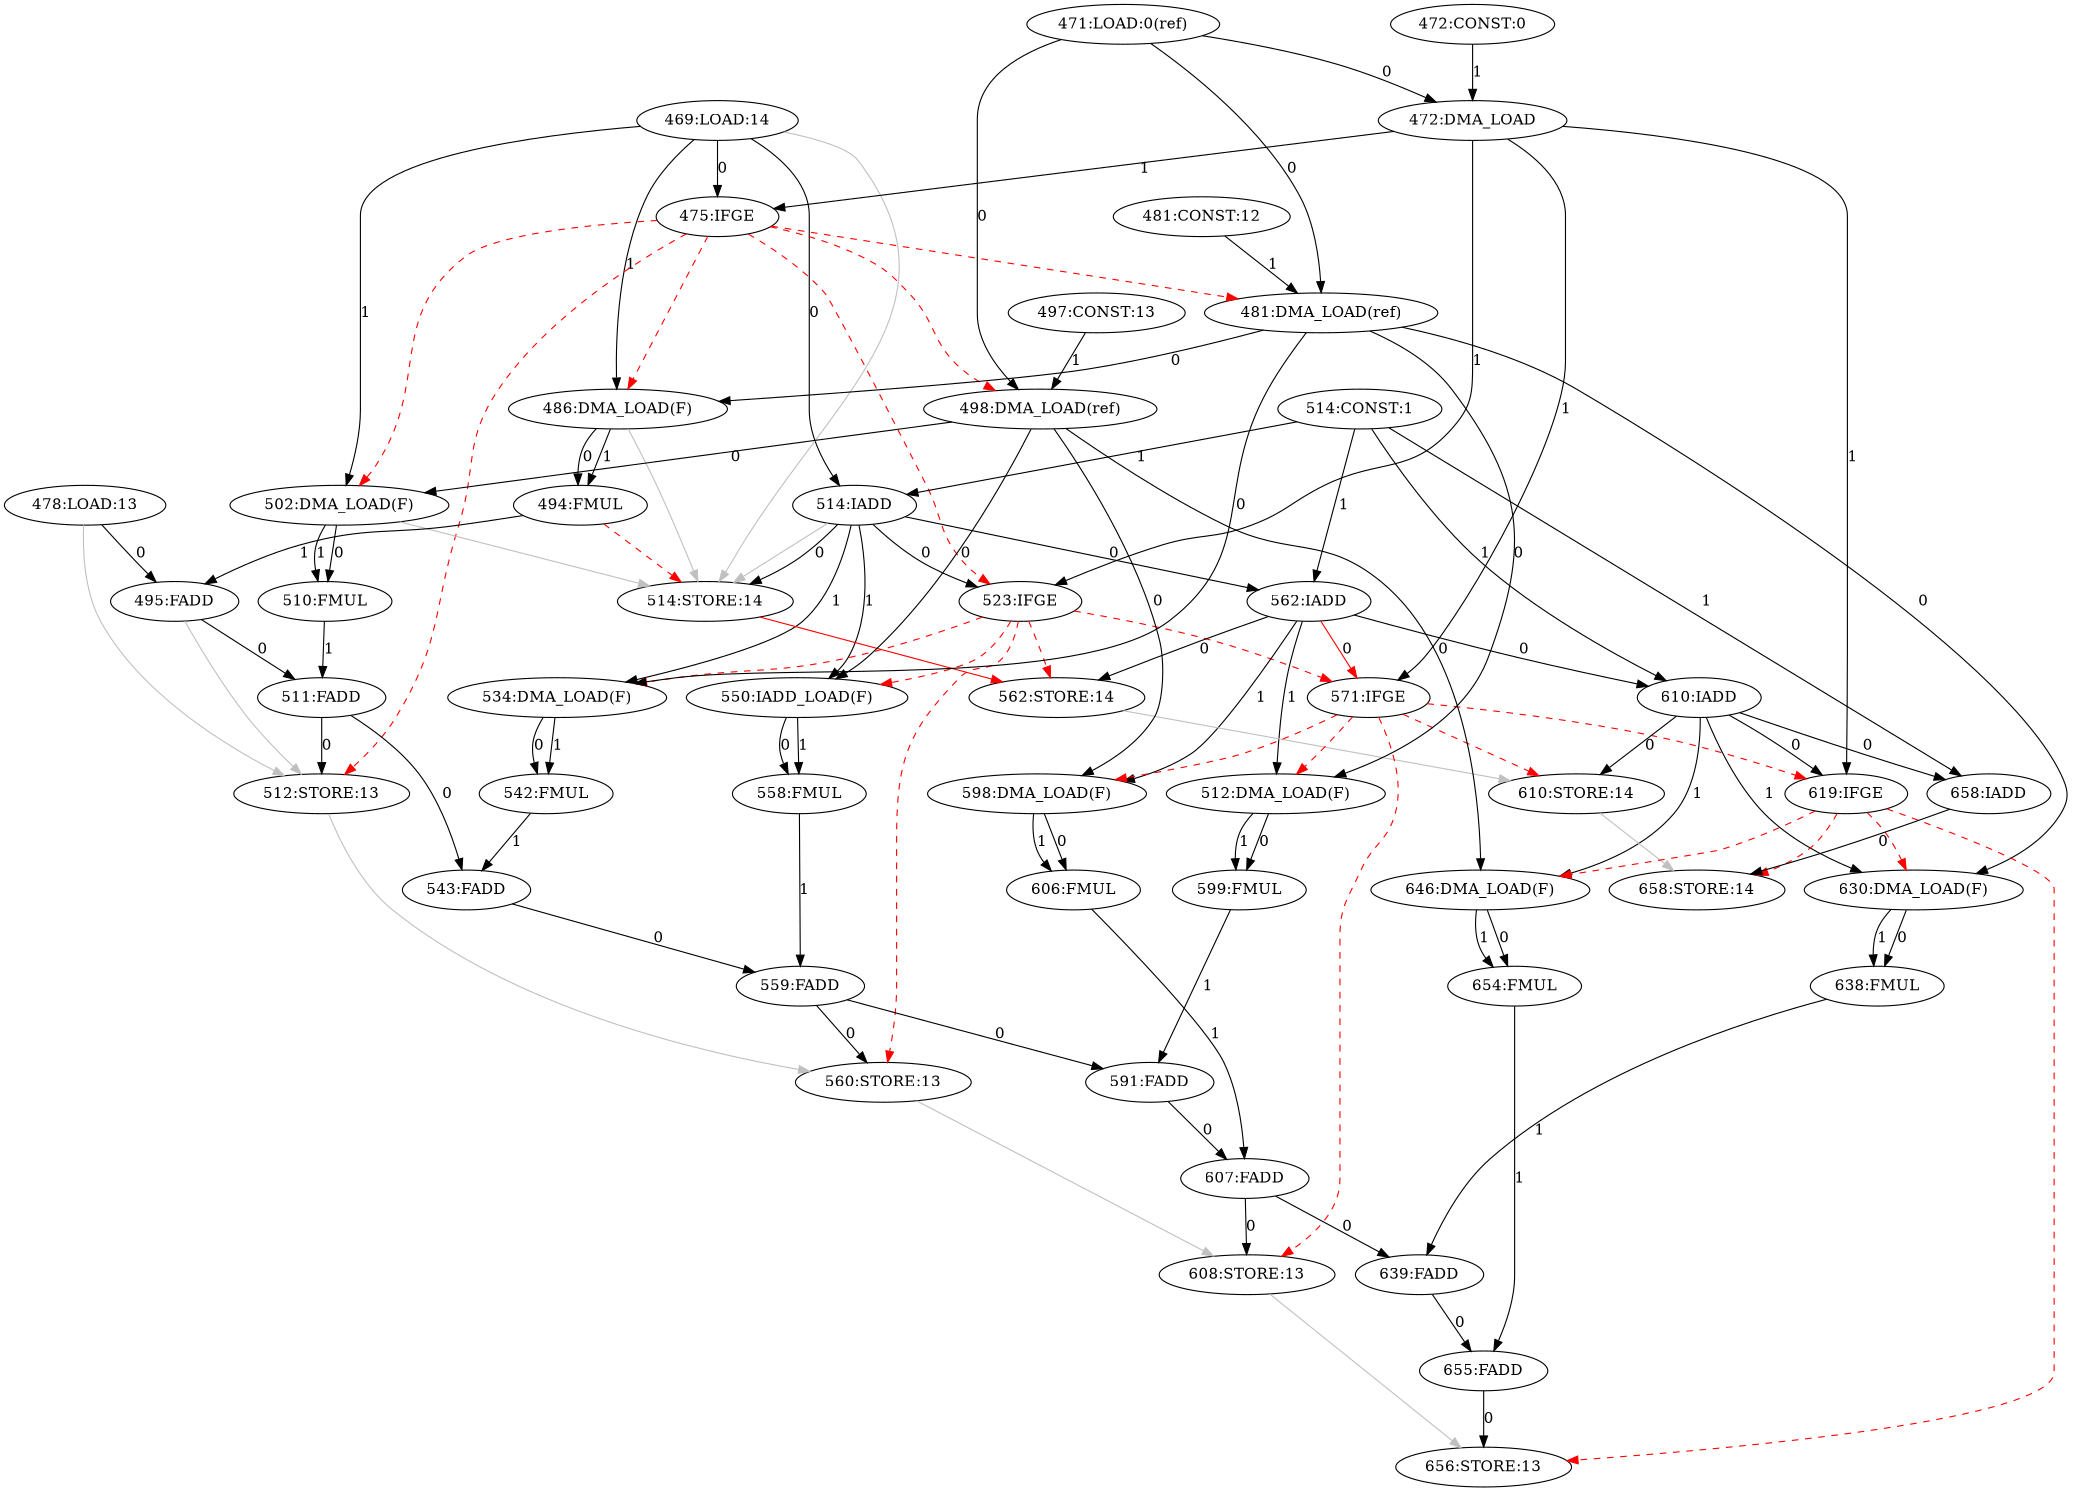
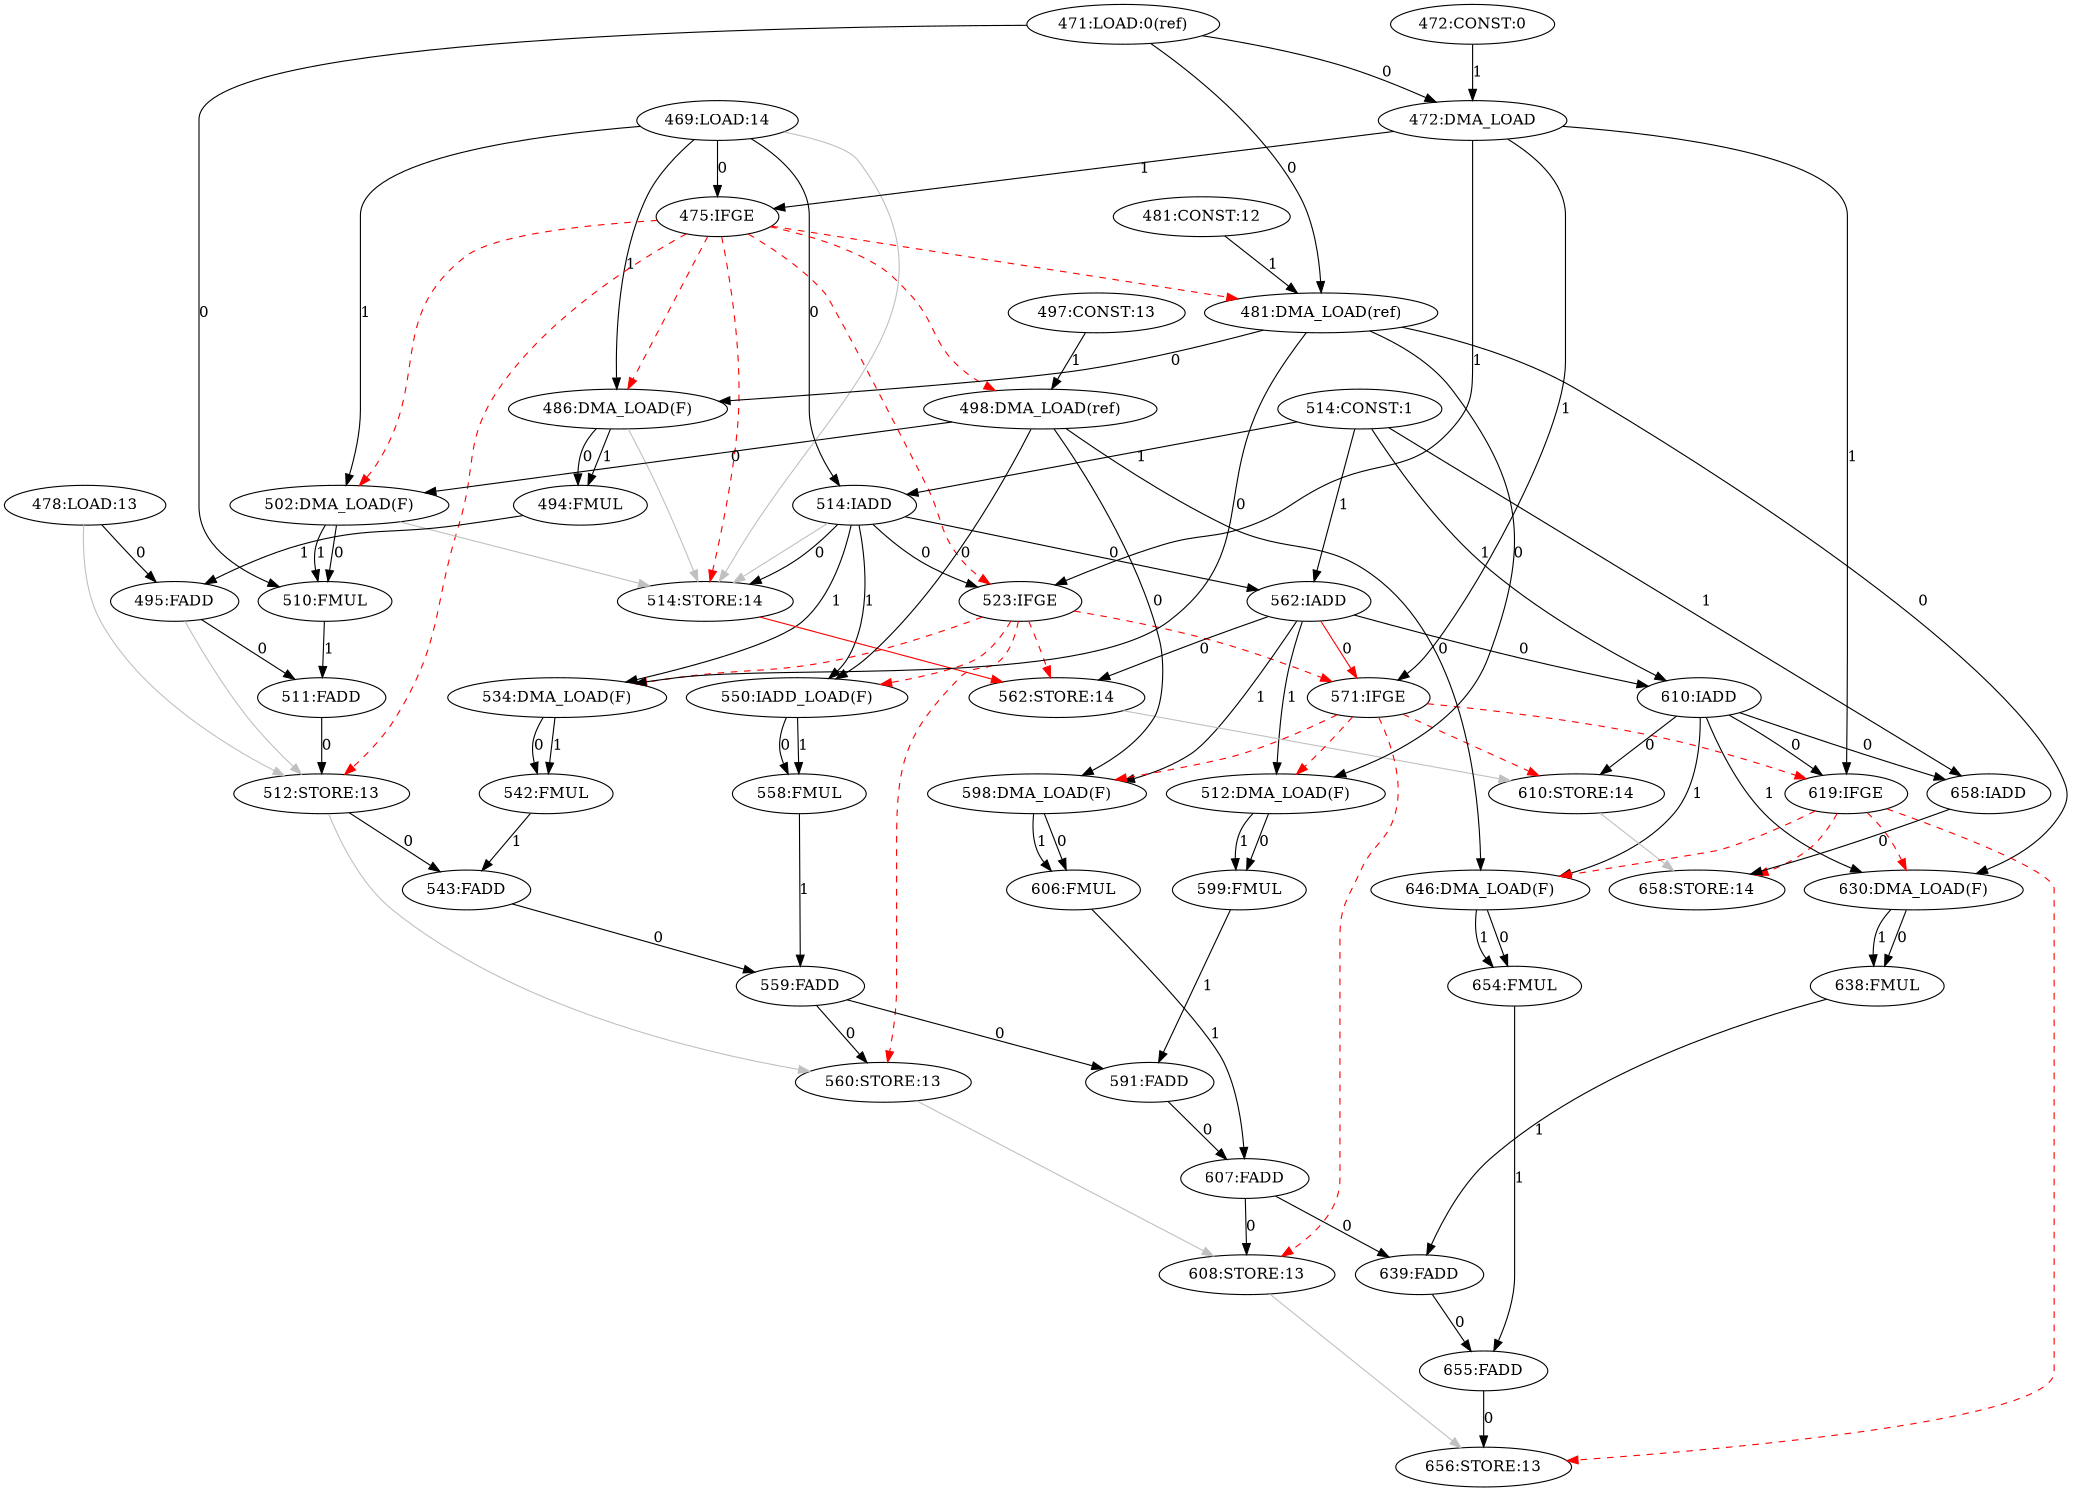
(977, 193) -> (357, 60)
(638, 550) -> (738, 413)
(420, 776) -> (390, 839)
